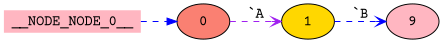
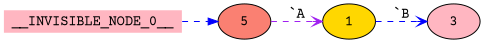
(72, 22) -> (93, 22)
(203, 22) -> (244, 22)
(413, 22) -> (454, 22)
